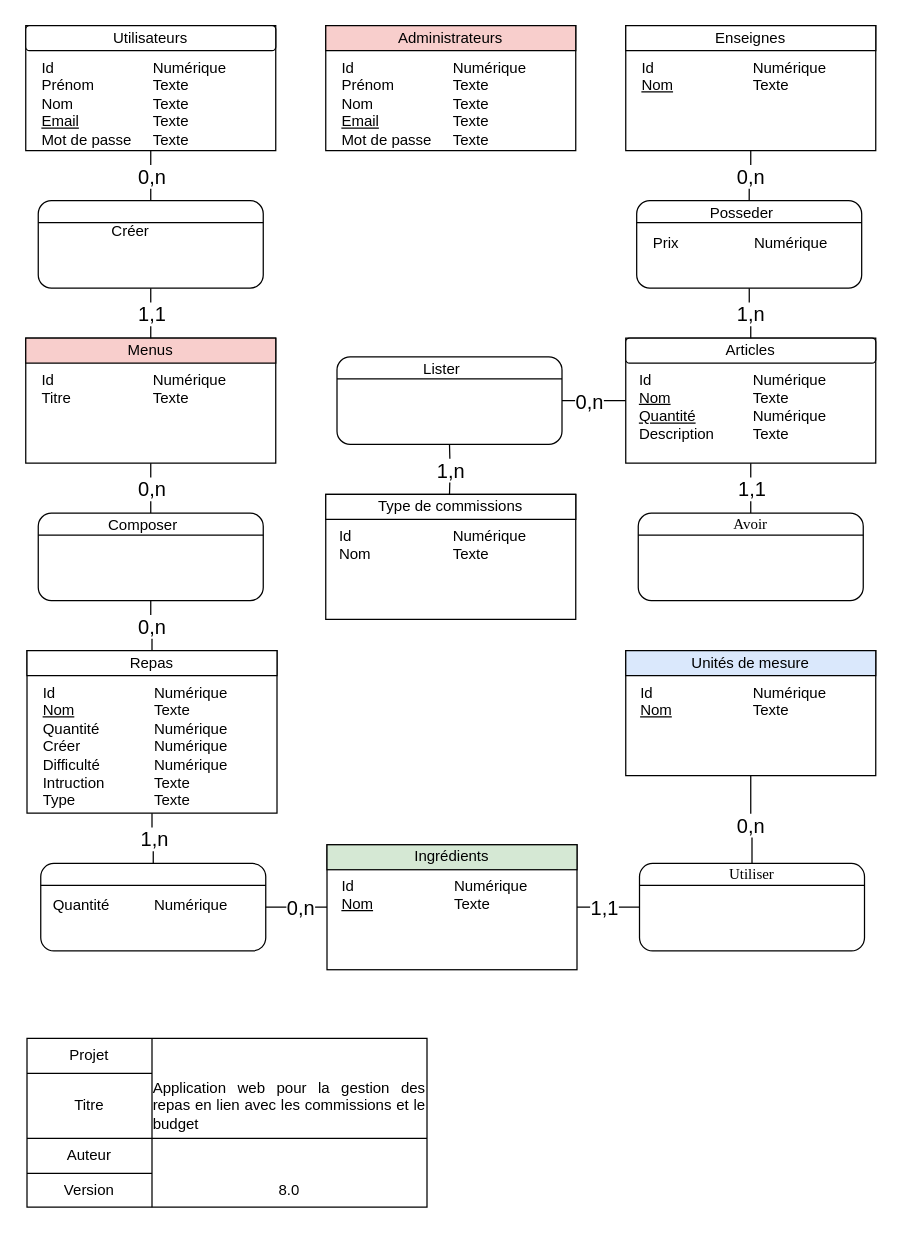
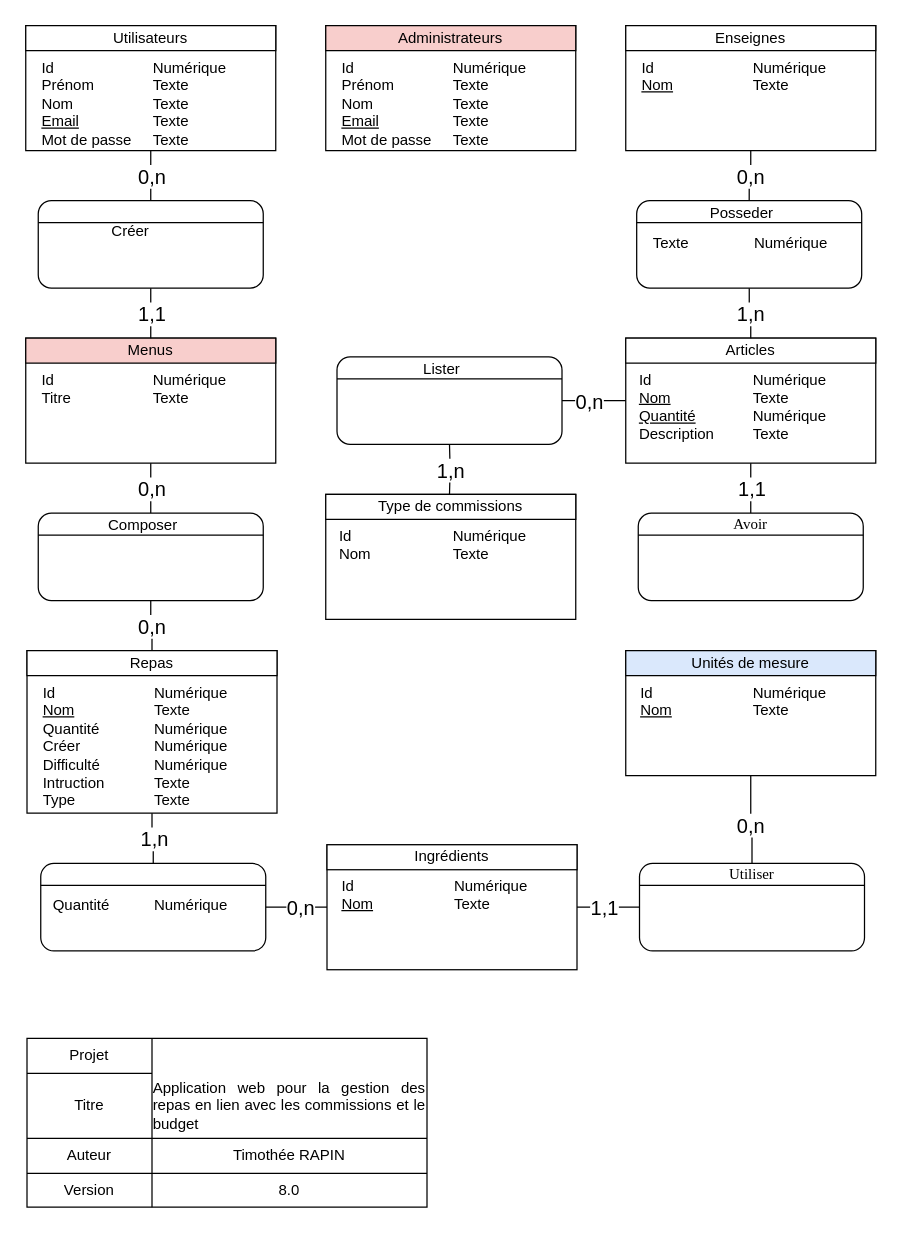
(151, 38) -> (151, 38)
(668, 243) -> (674, 243)
(751, 351) -> (751, 351)
(452, 857) -> (452, 857)
none -> (289, 1156)
